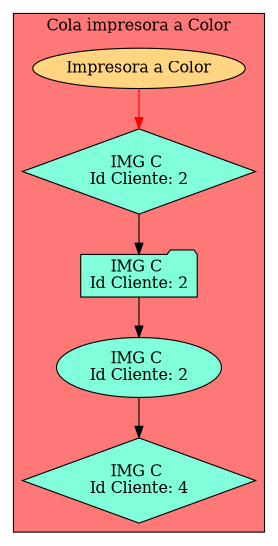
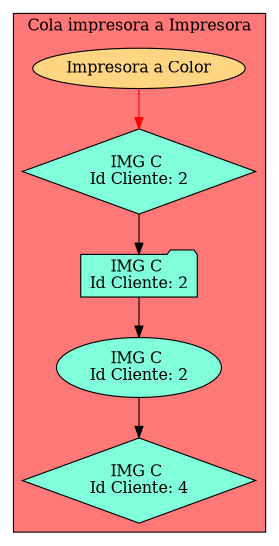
(139, 26) -> (140, 26)
